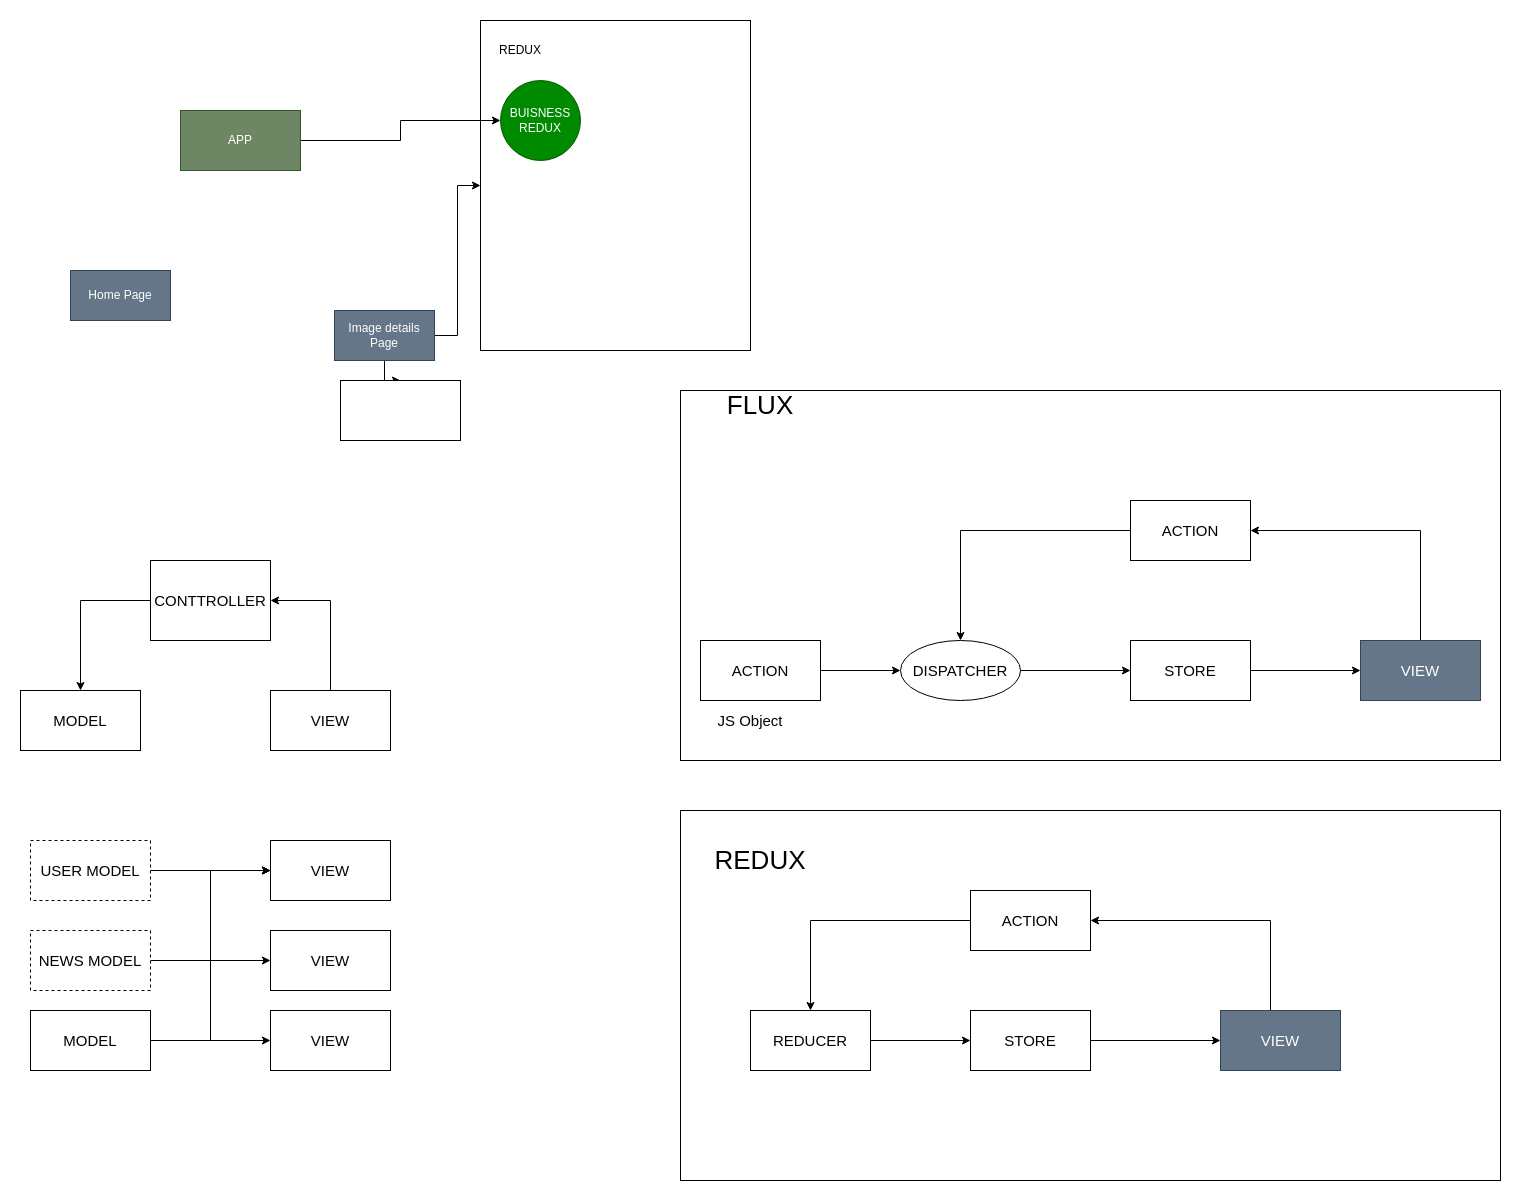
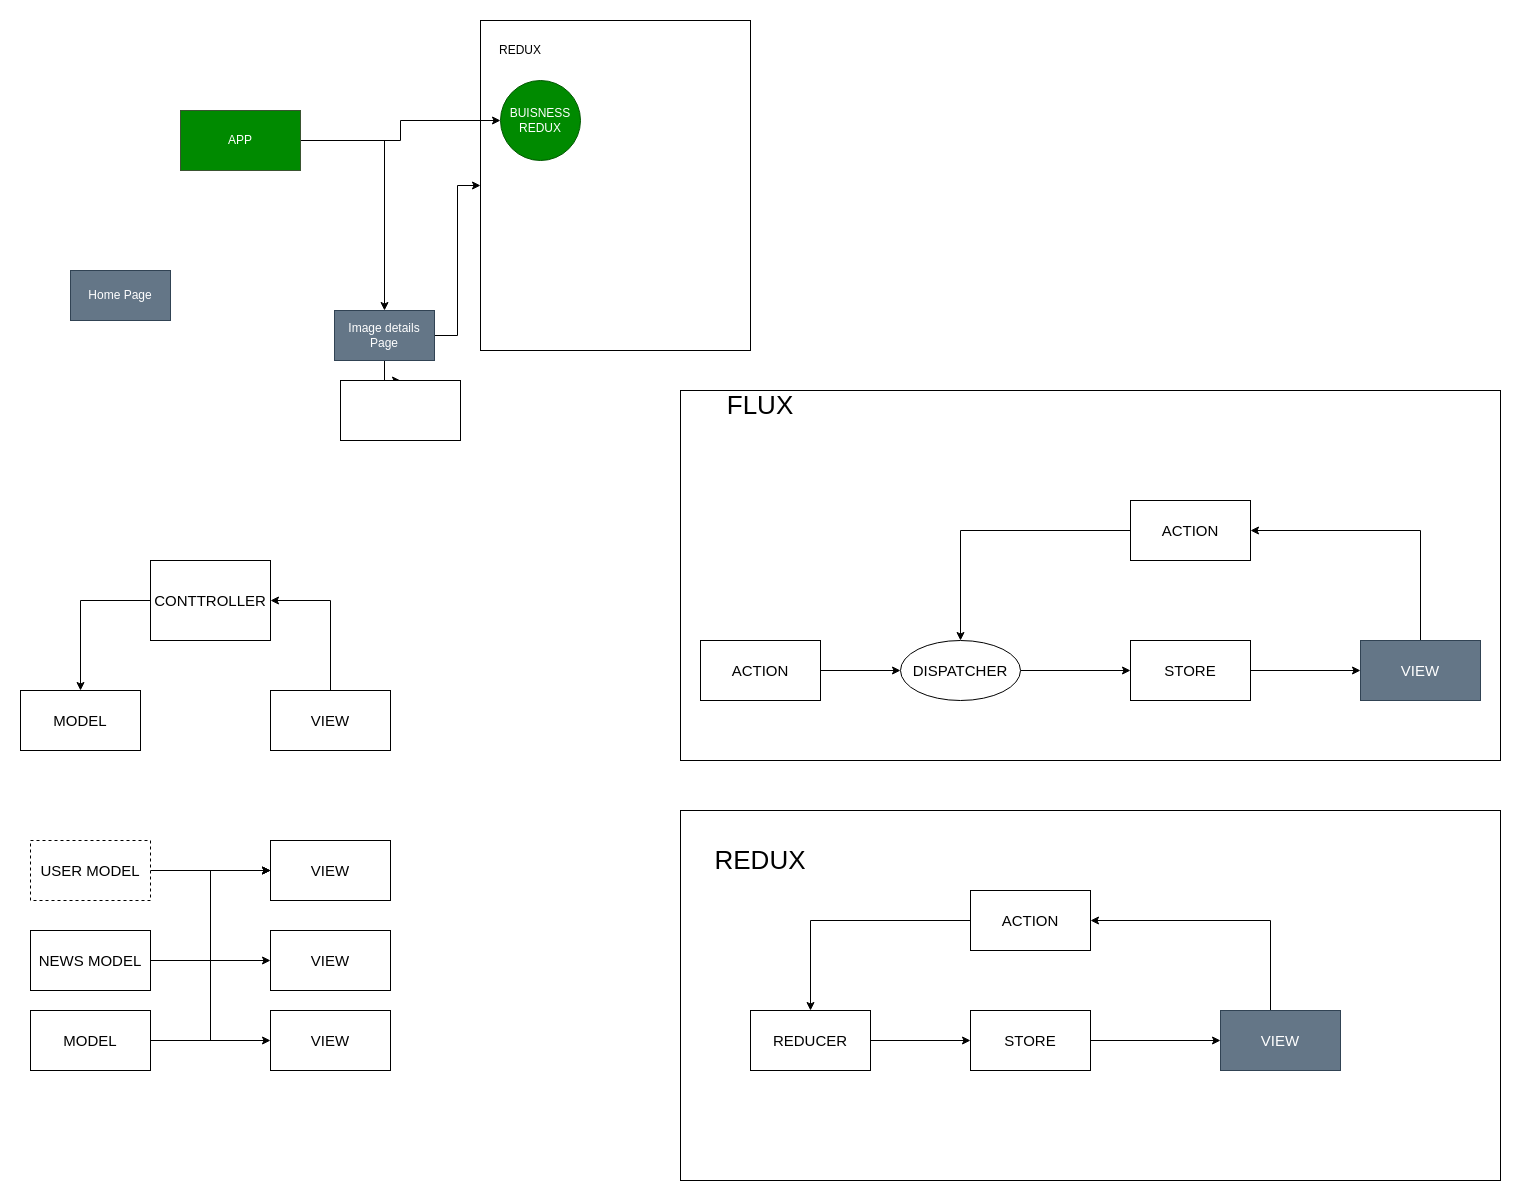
(241, 141) -> (241, 141)
none -> (385, 223)
(751, 721) -> none
(91, 961) -> (91, 961)
